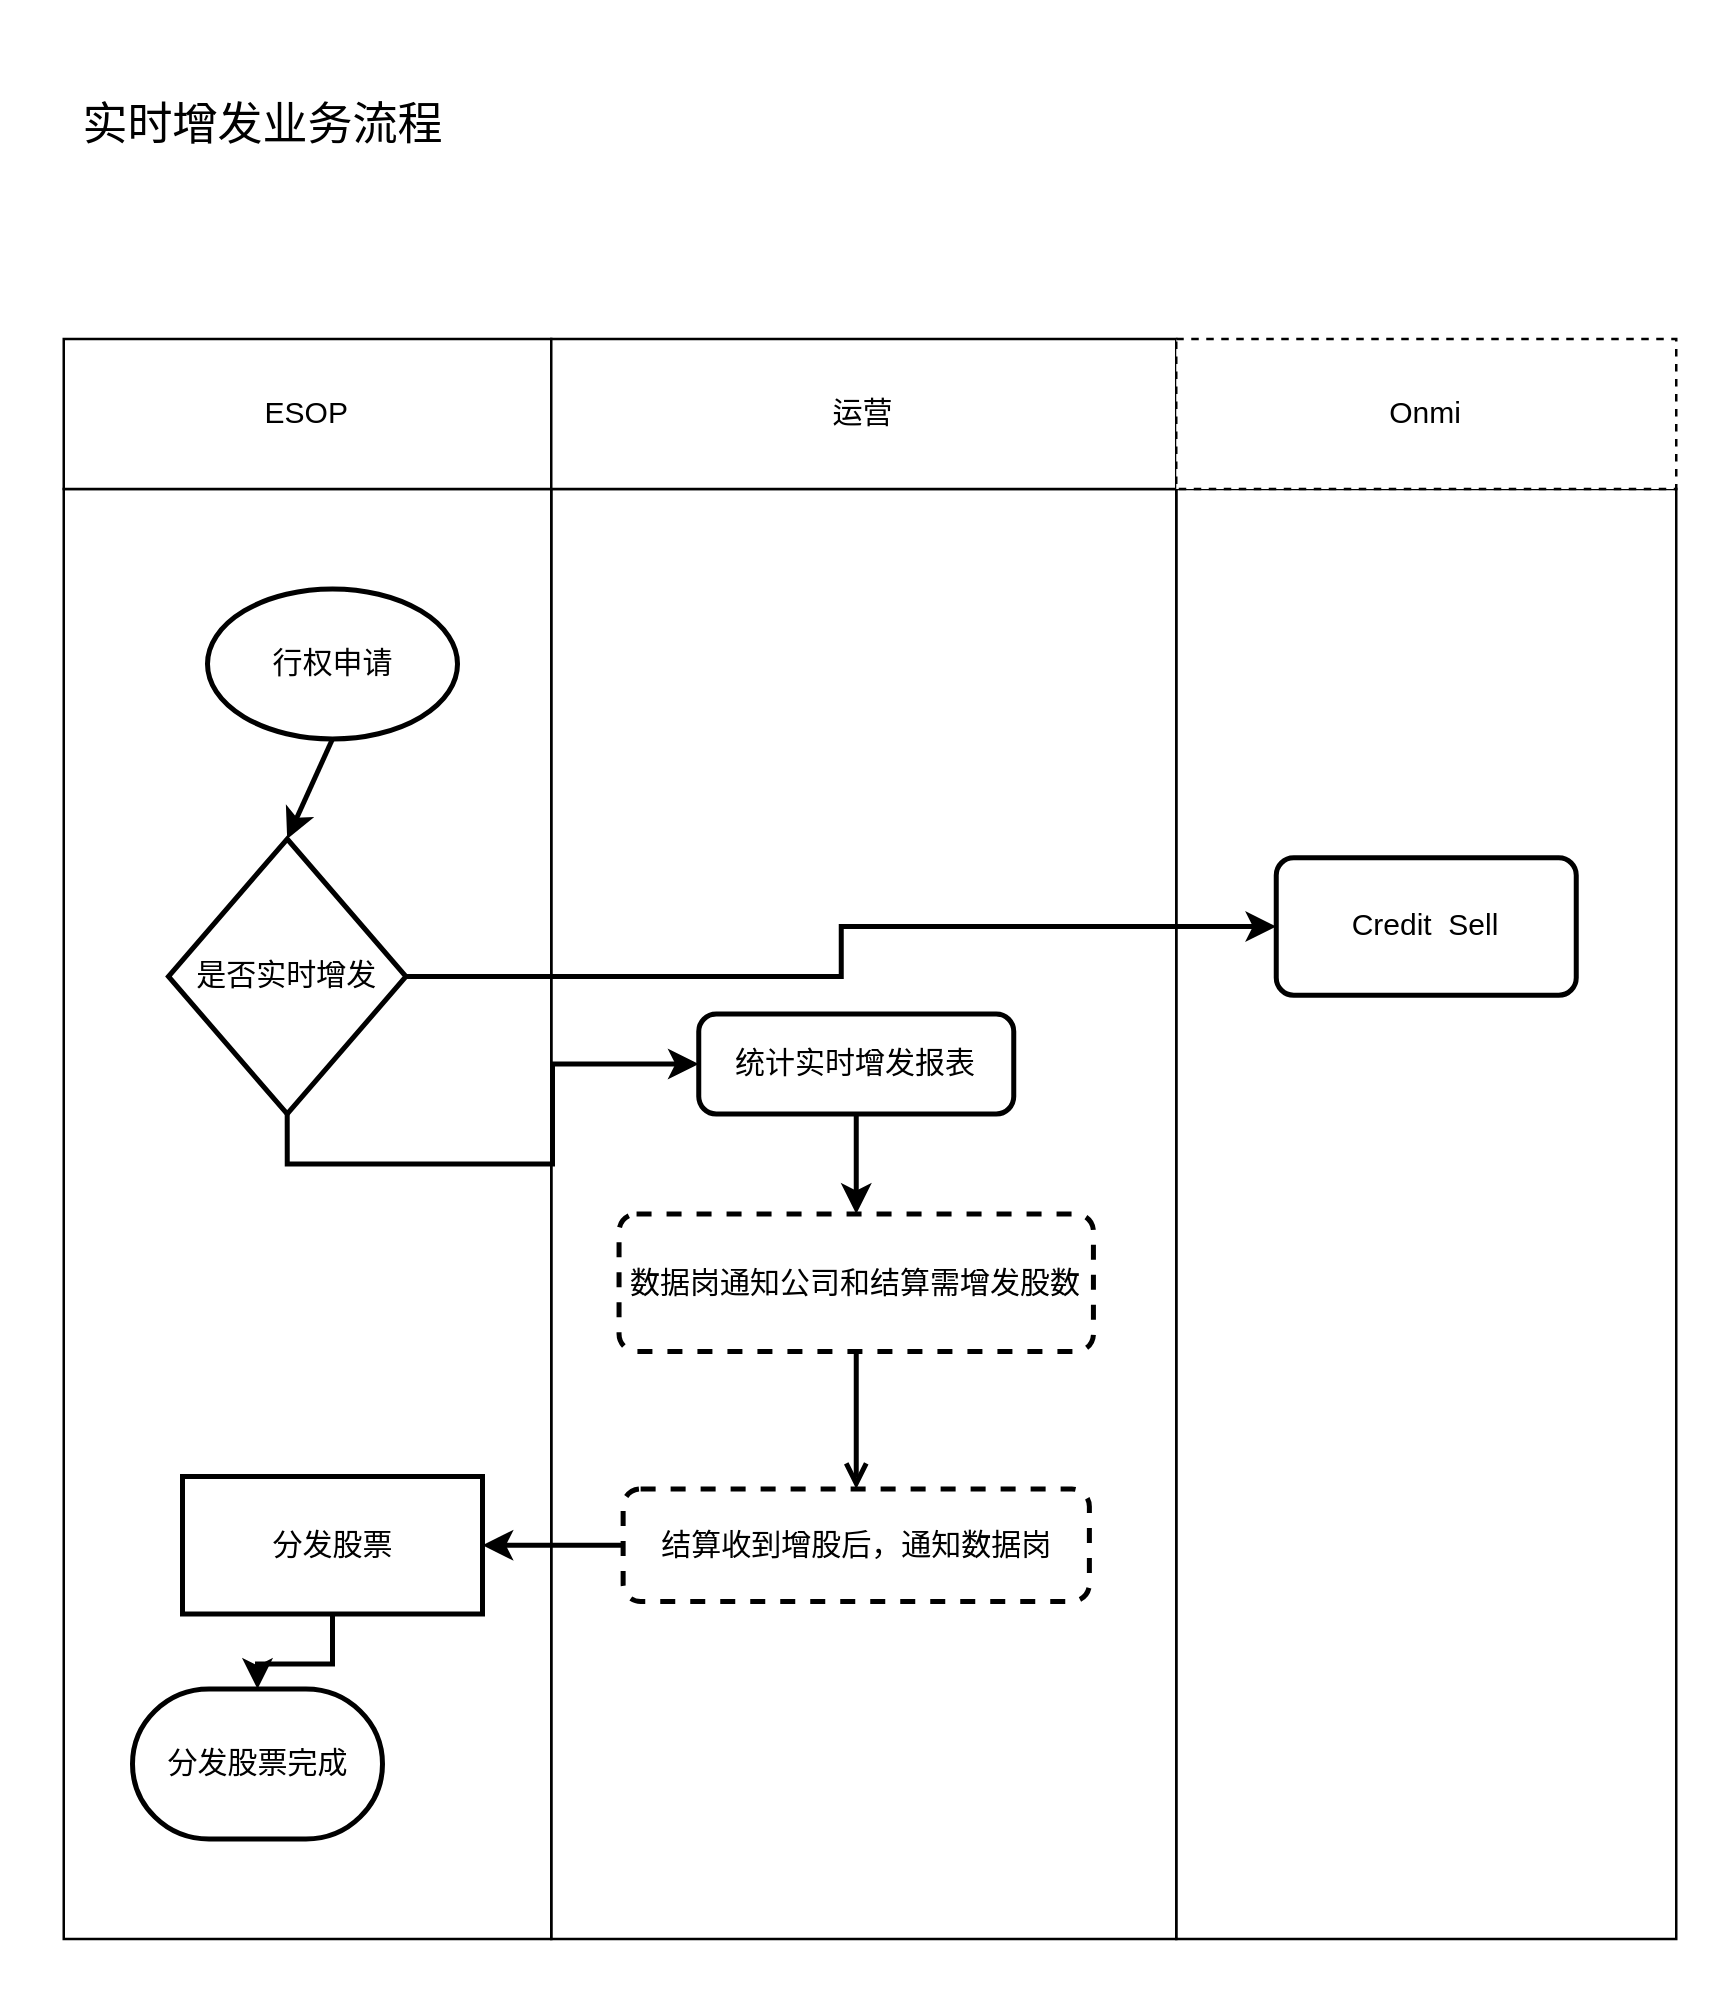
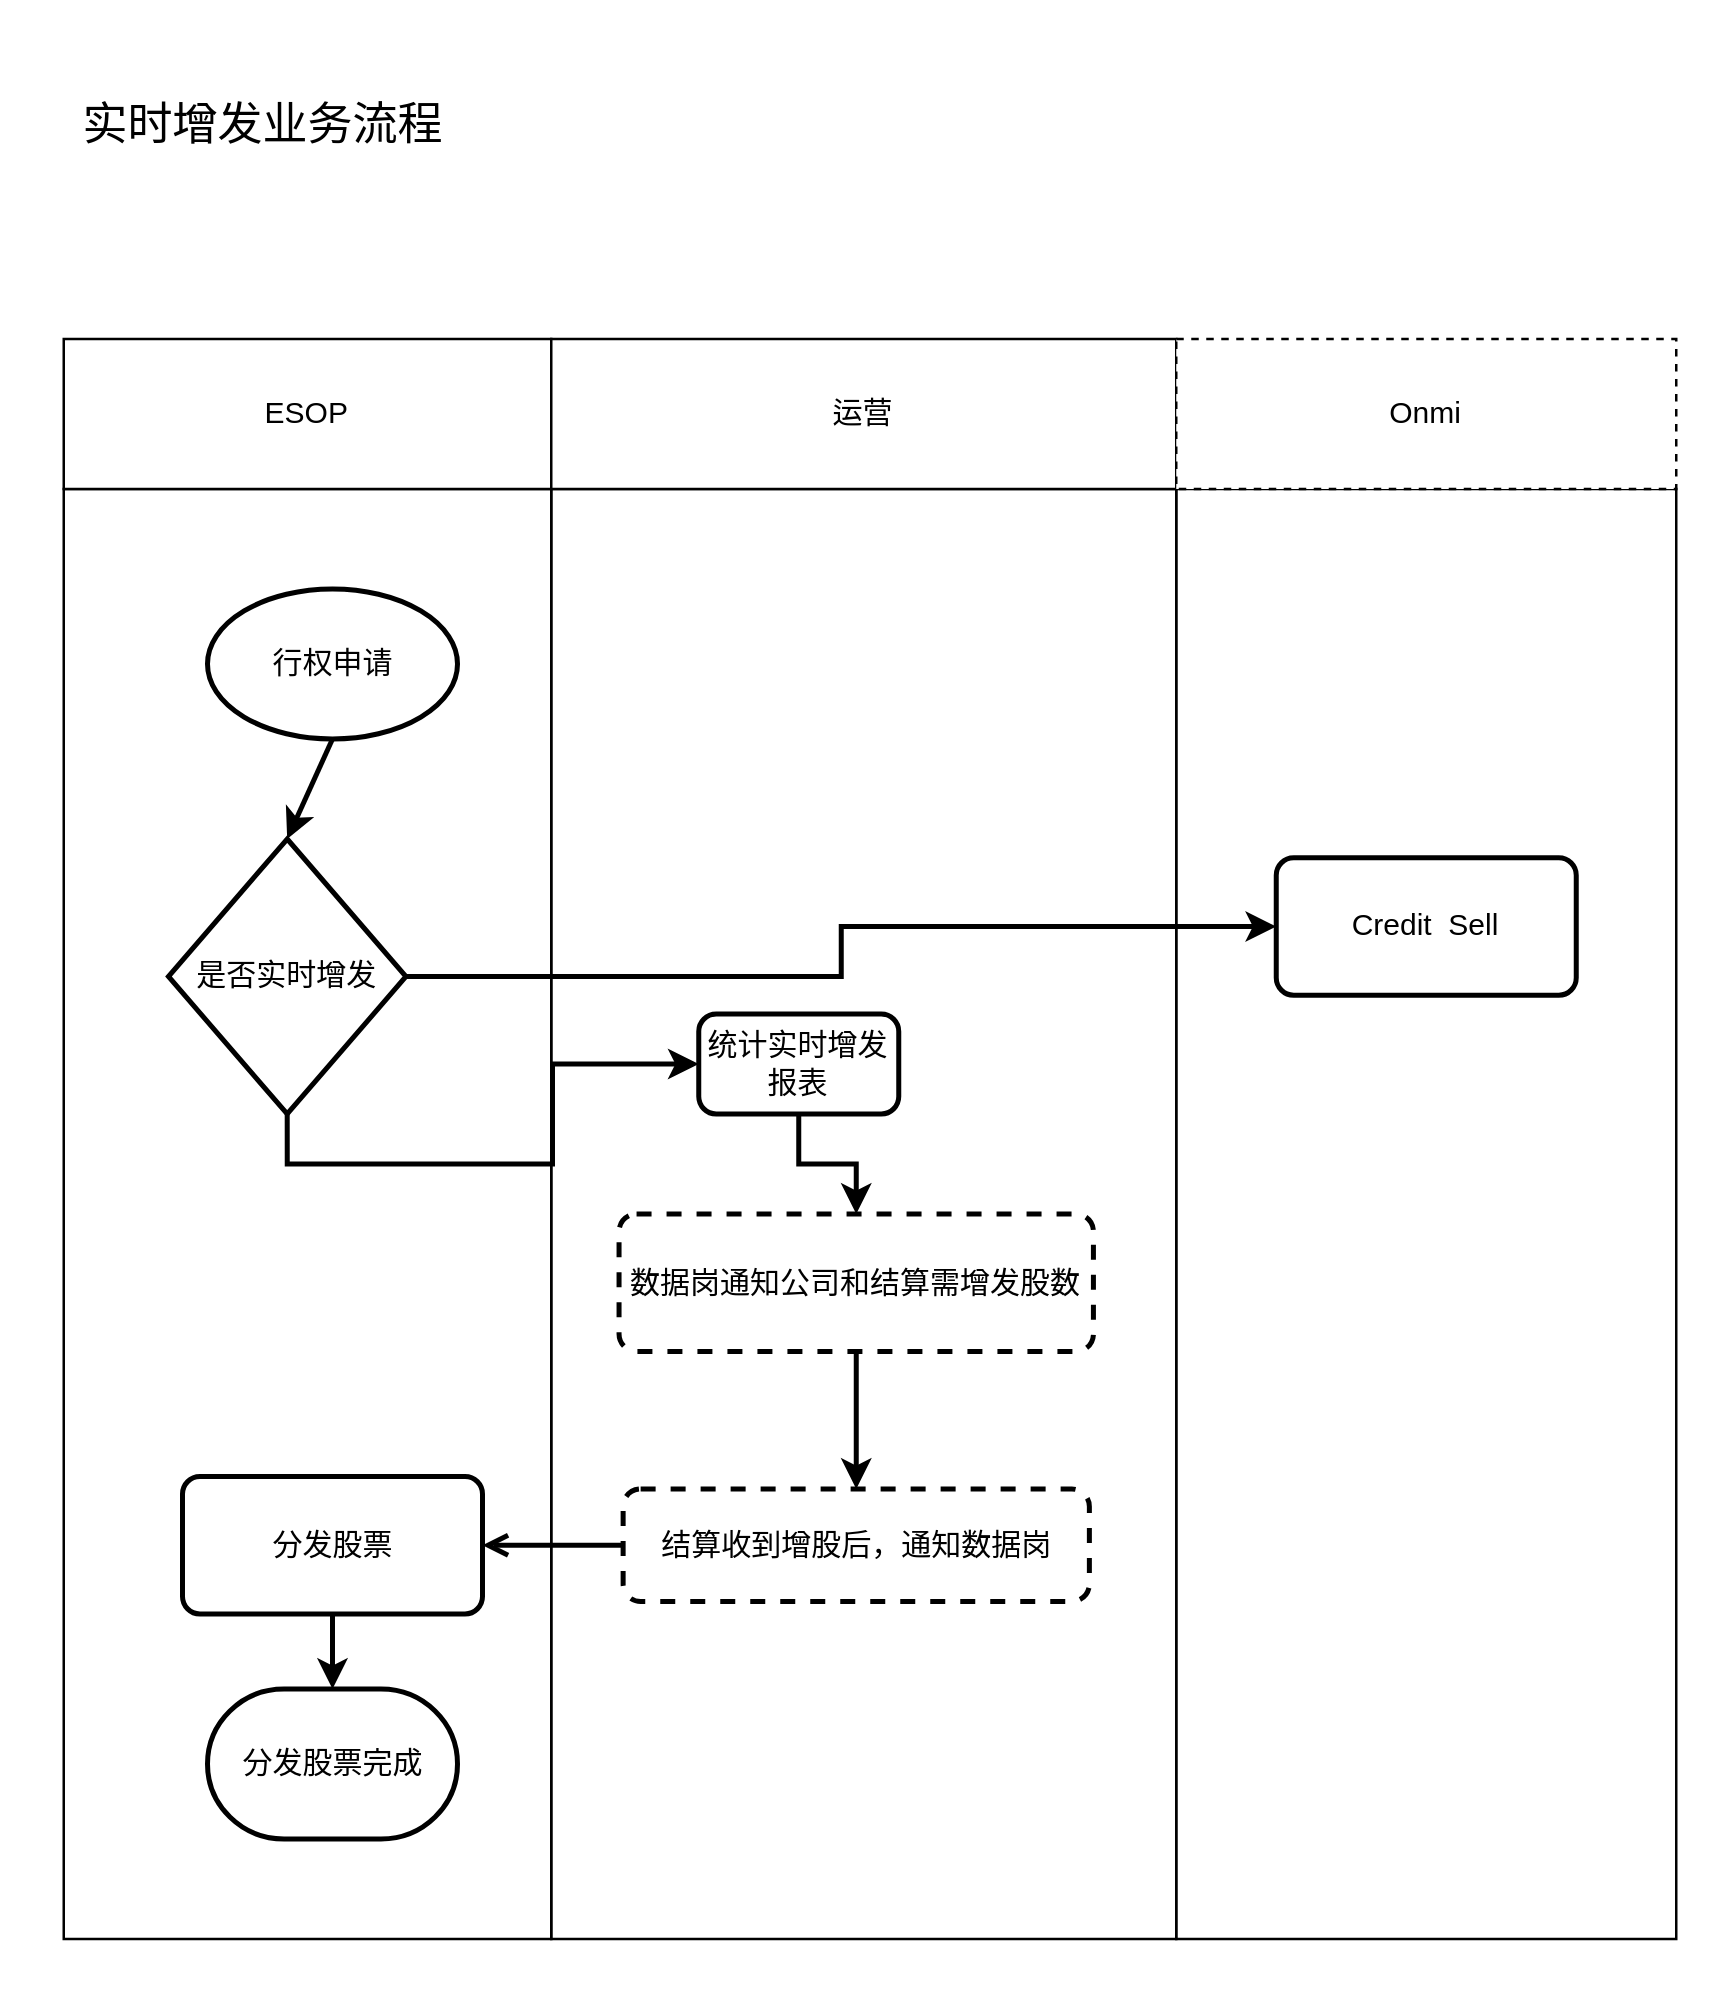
(856, 1064) -> (799, 1064)
(856, 1468) -> (856, 1465)
(333, 1545) -> (333, 1545)
(506, 1545) -> (502, 1545)
(258, 1764) -> (333, 1764)
